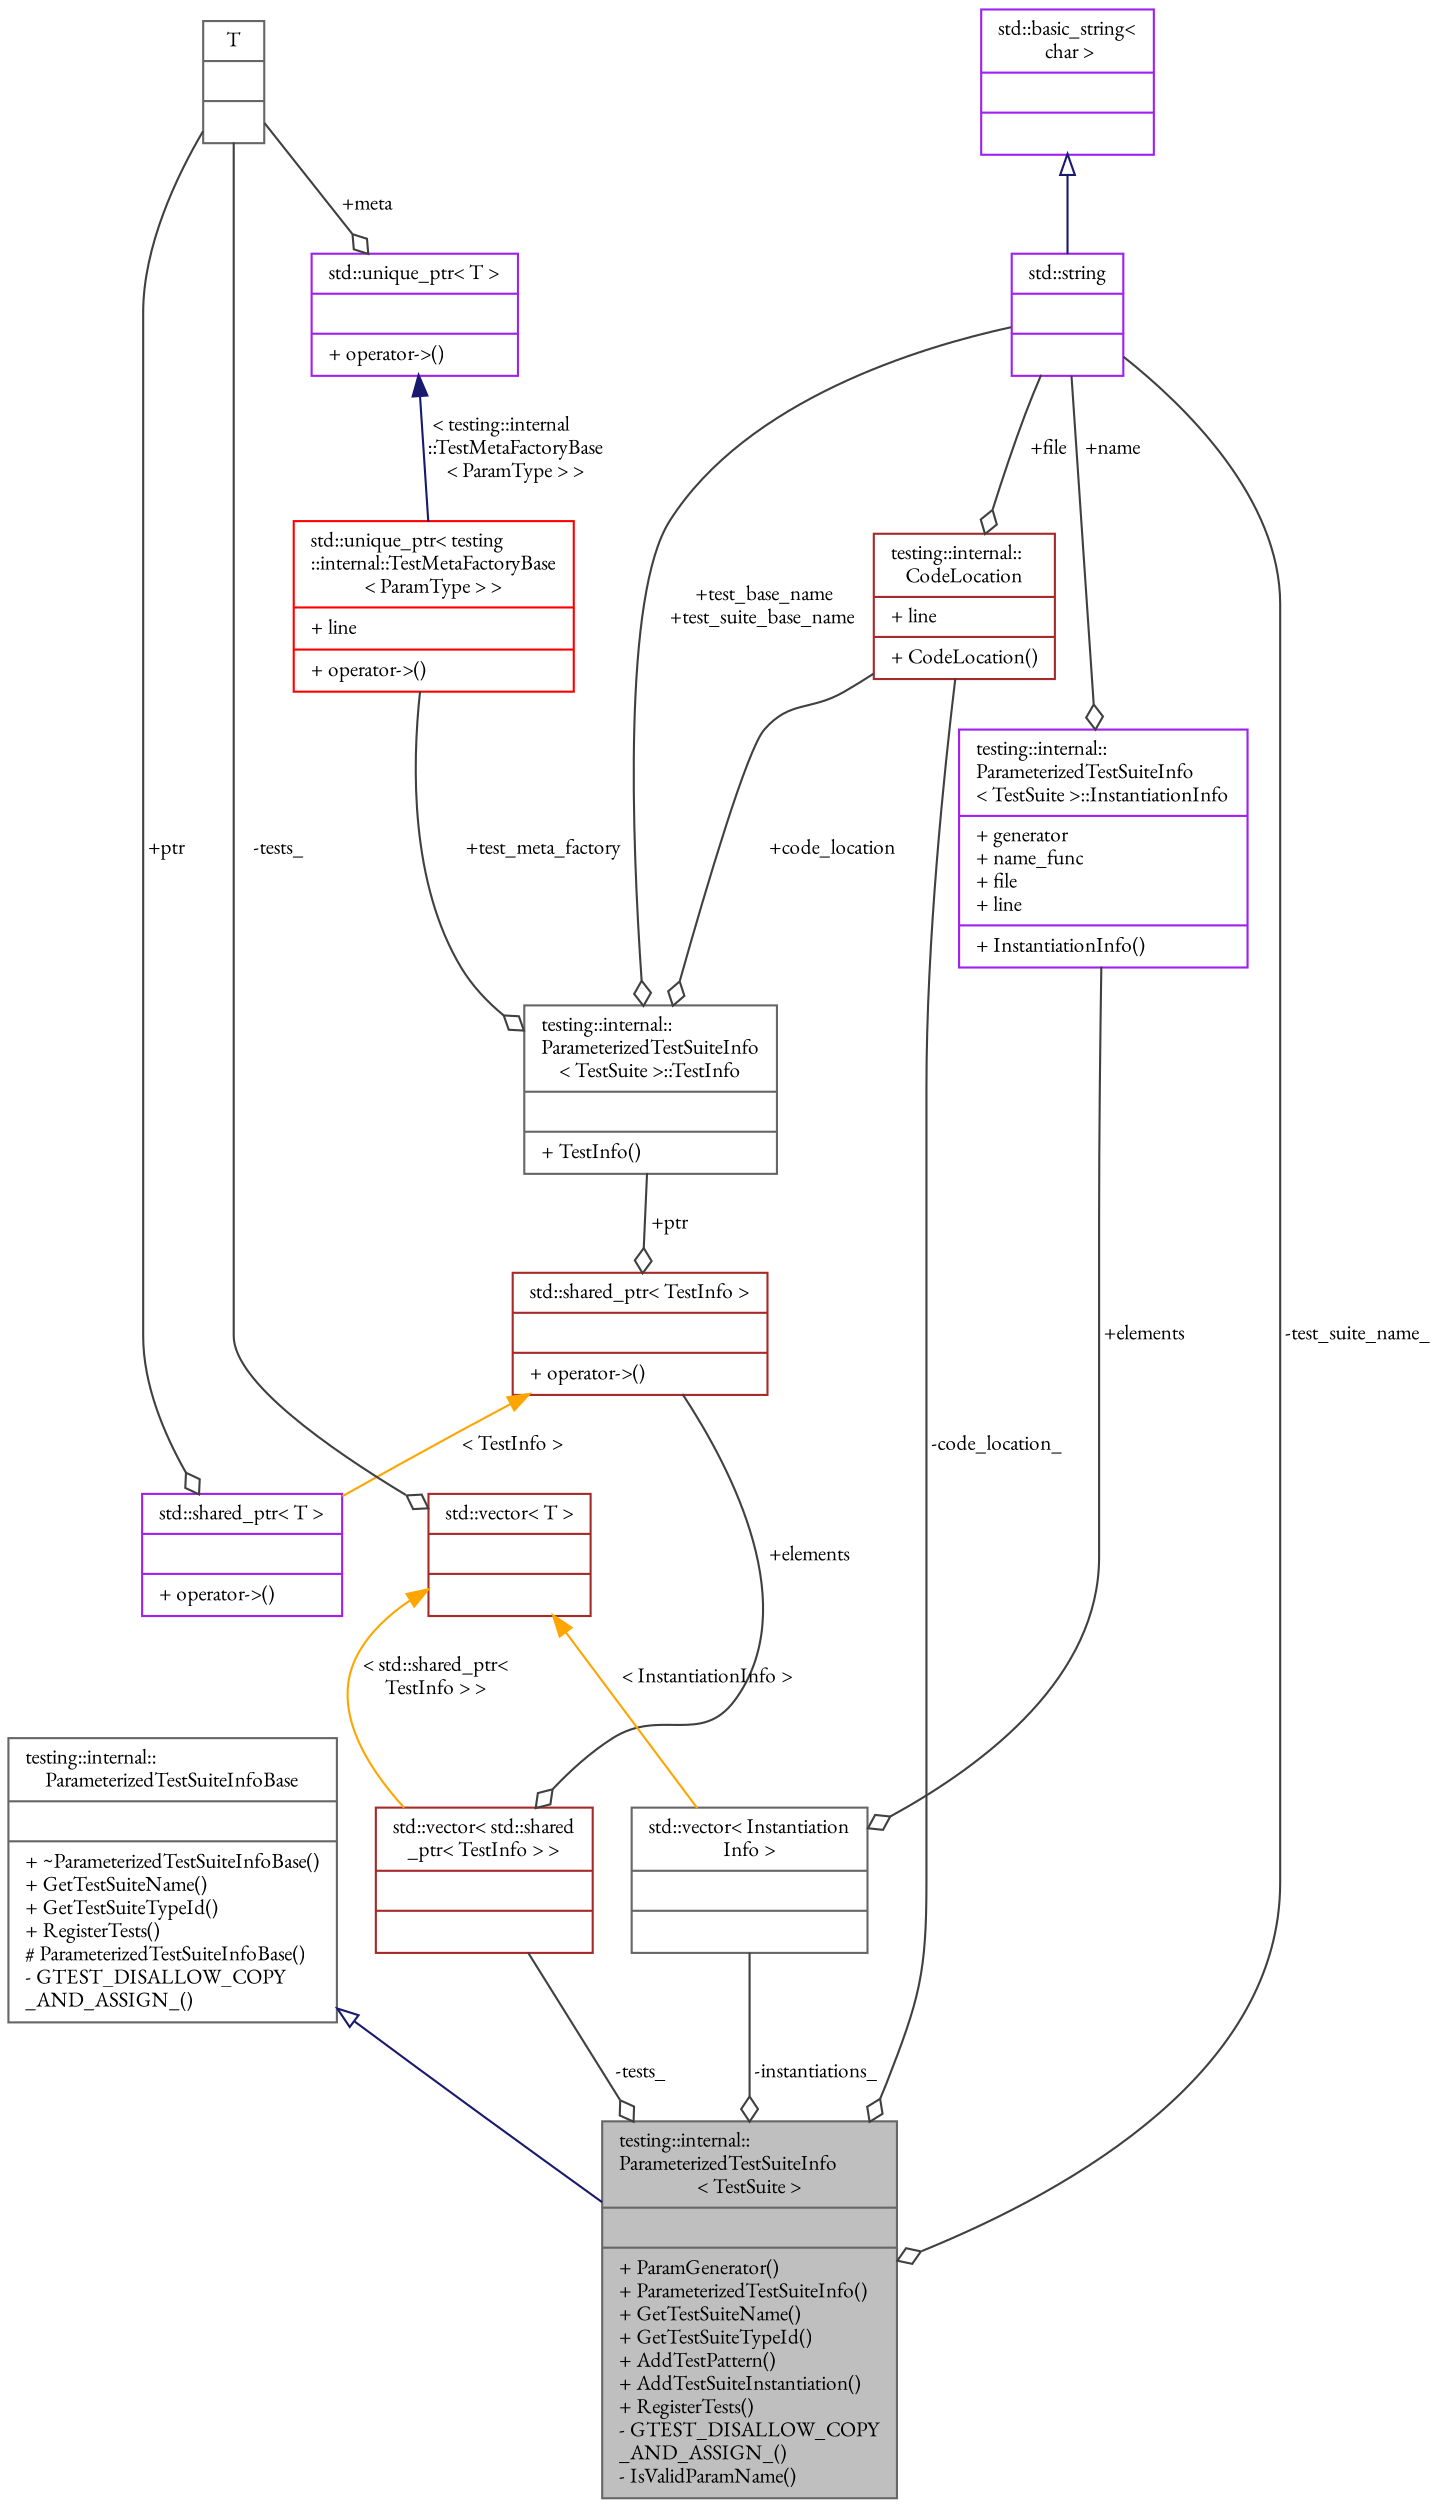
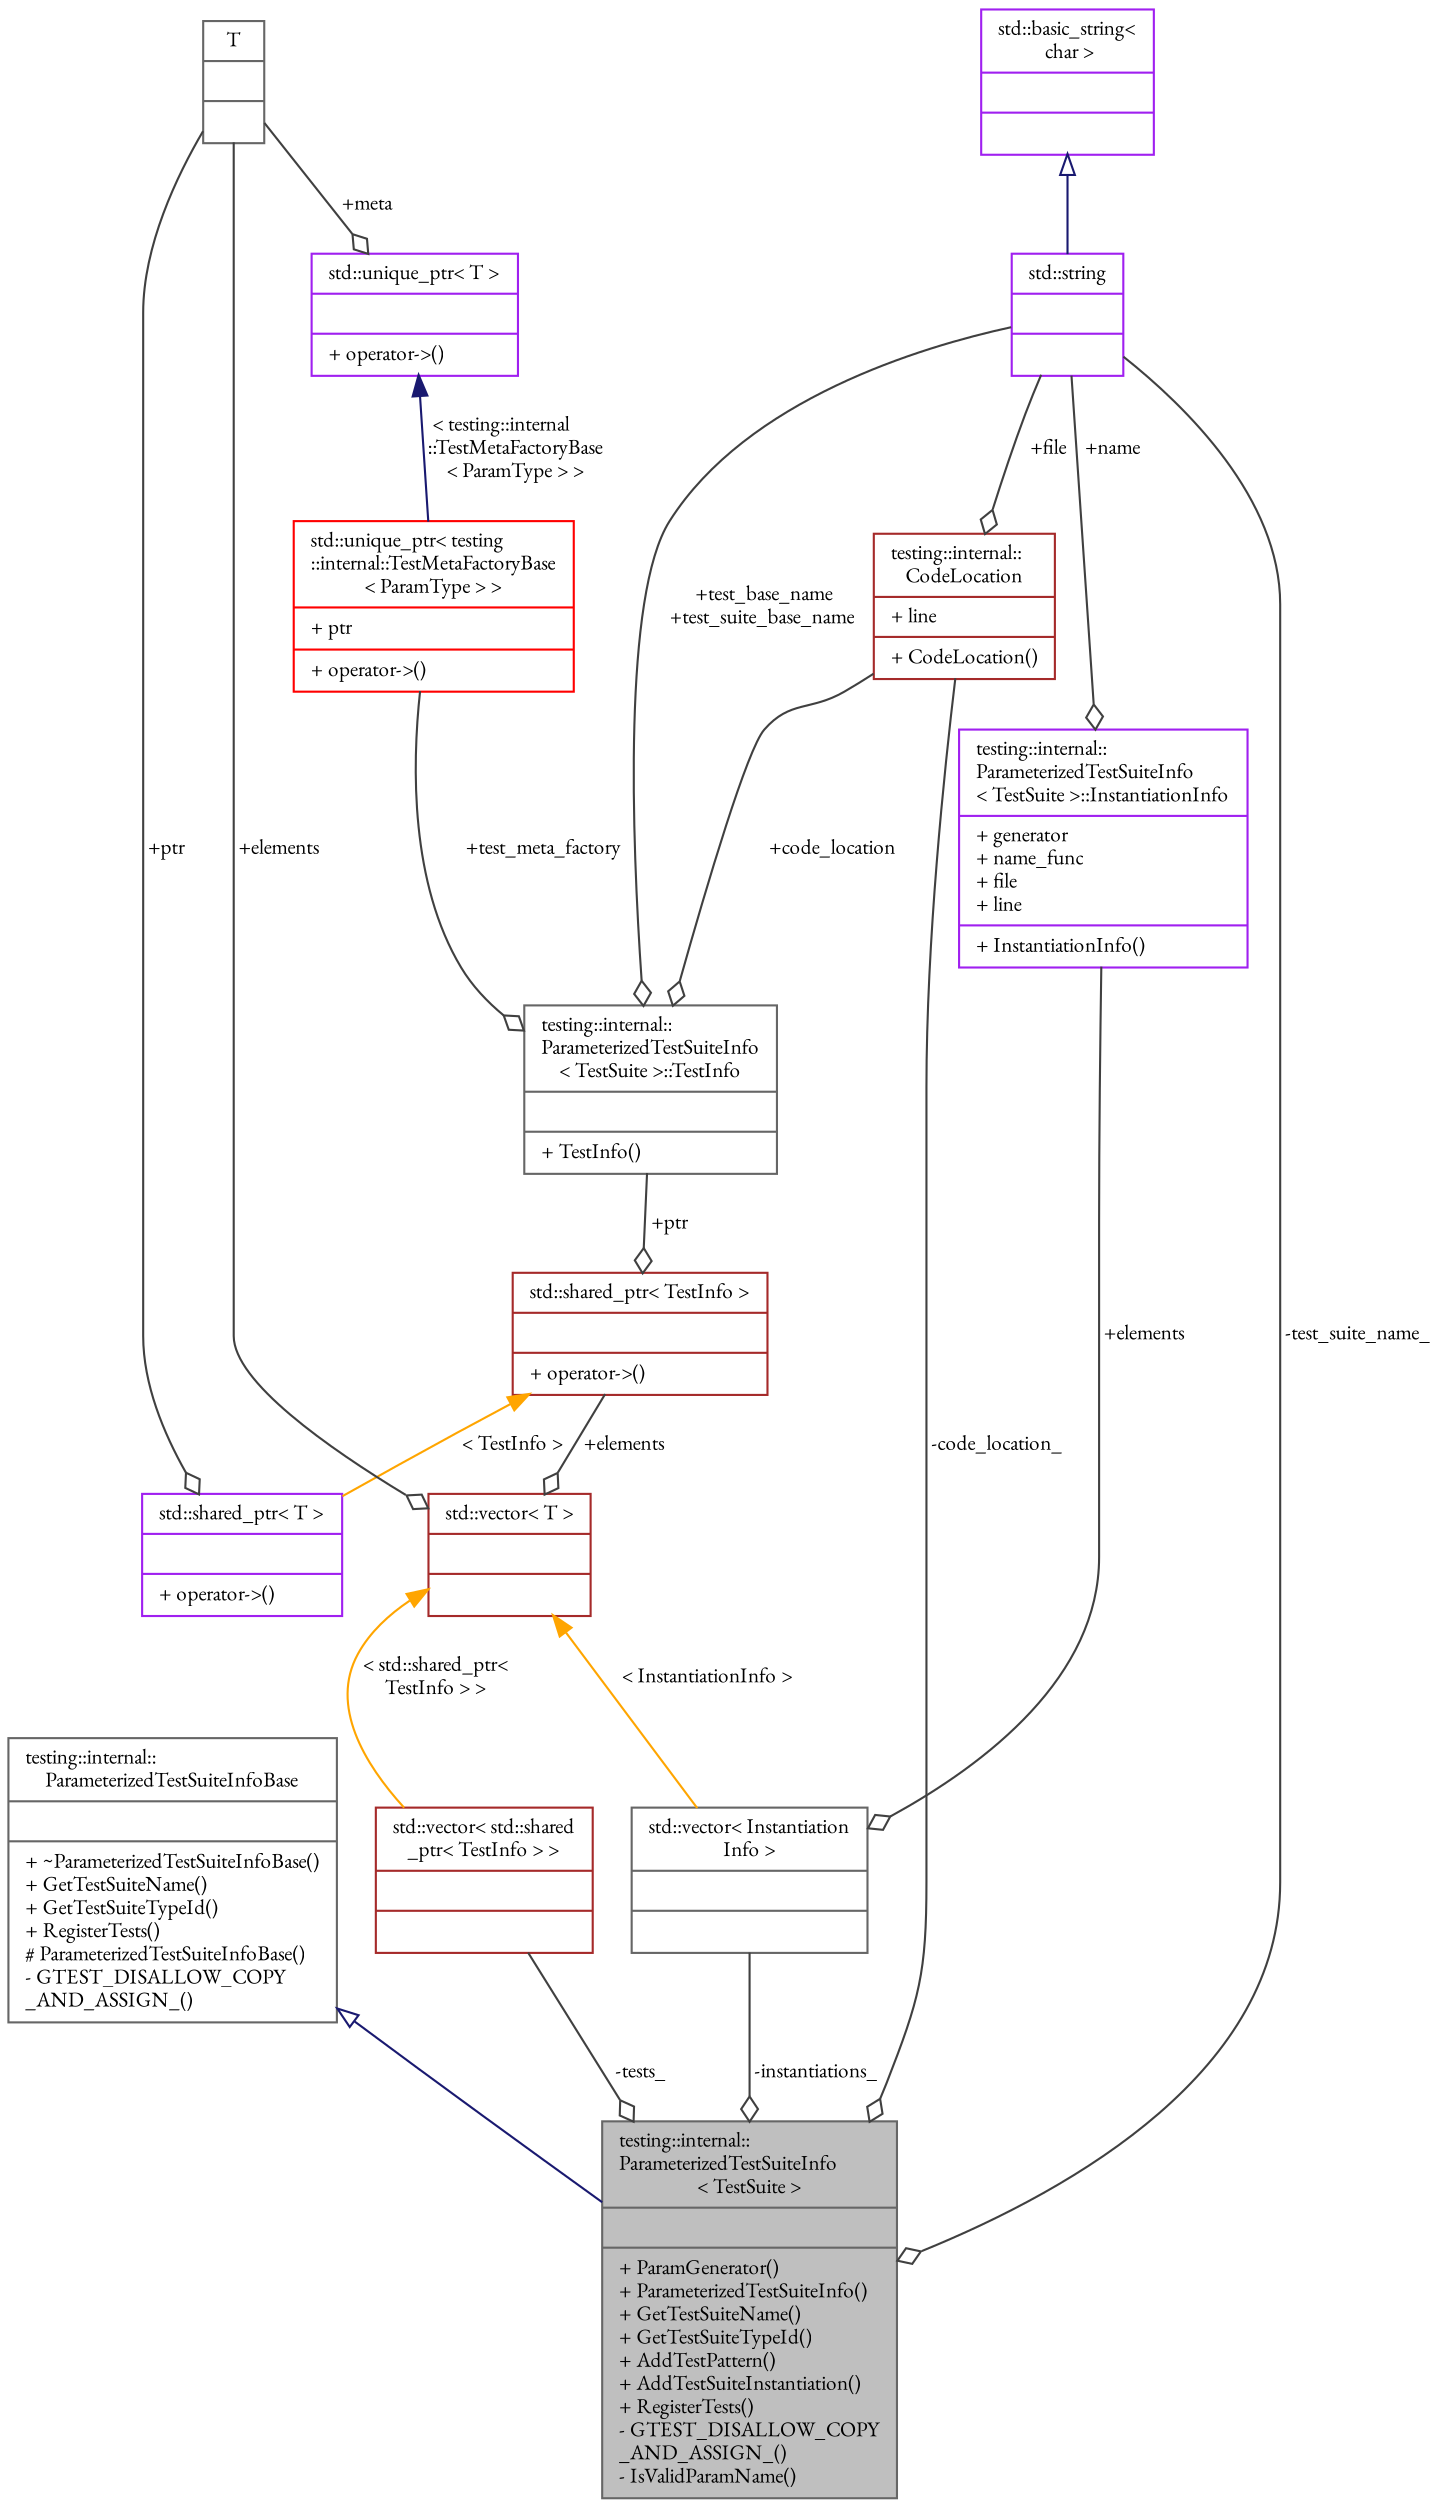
(334, 627) -> (332, 627)
(277, 849) -> (277, 849)
(758, 1646) -> (582, 1433)
